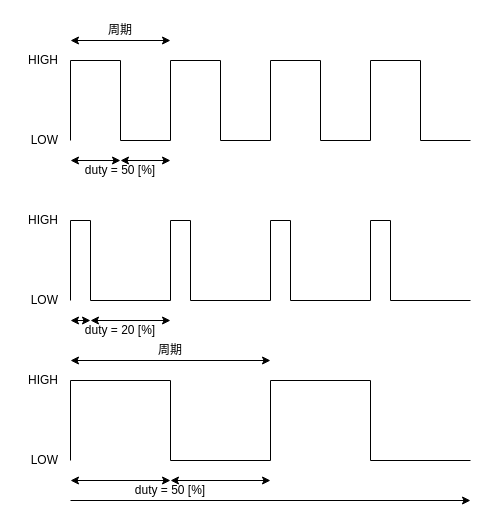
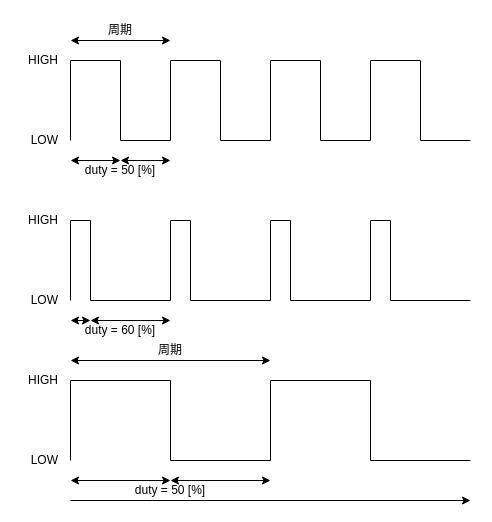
(121, 331) -> (121, 331)
